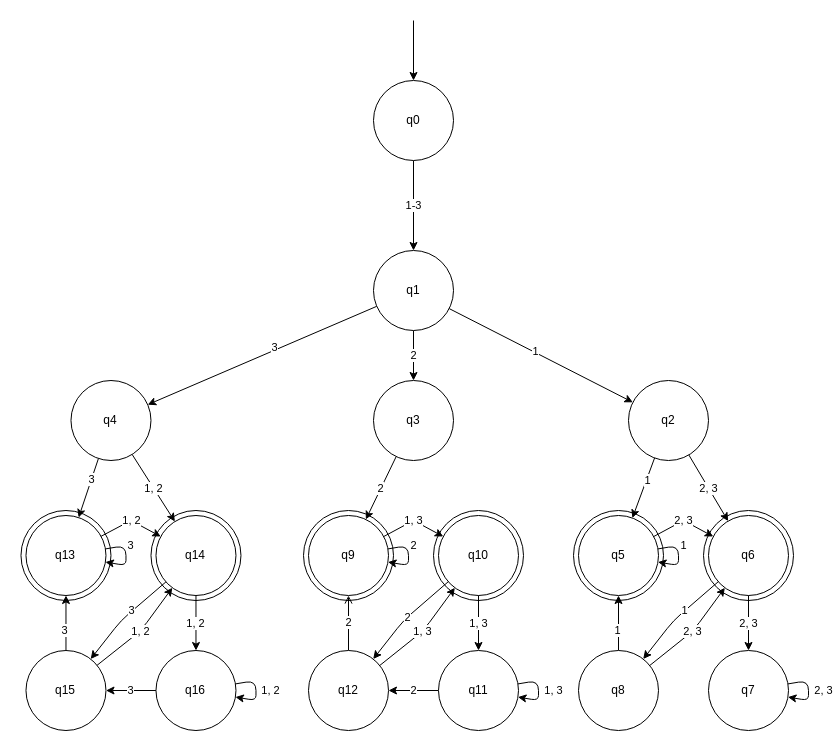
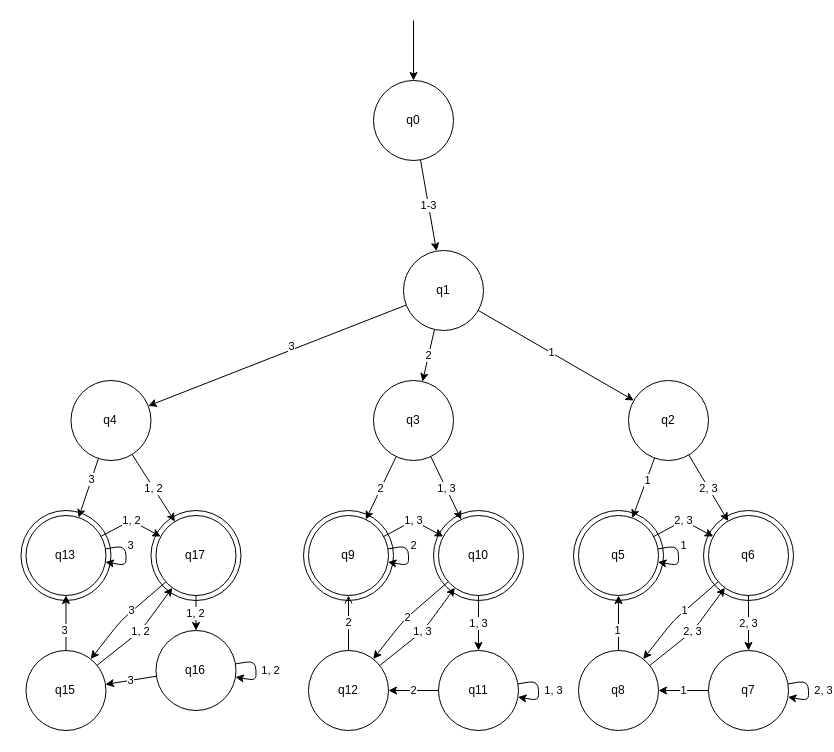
(414, 291) -> (444, 291)
none -> (443, 483)
(196, 556) -> (196, 556)
(196, 691) -> (196, 671)
none -> (687, 691)
